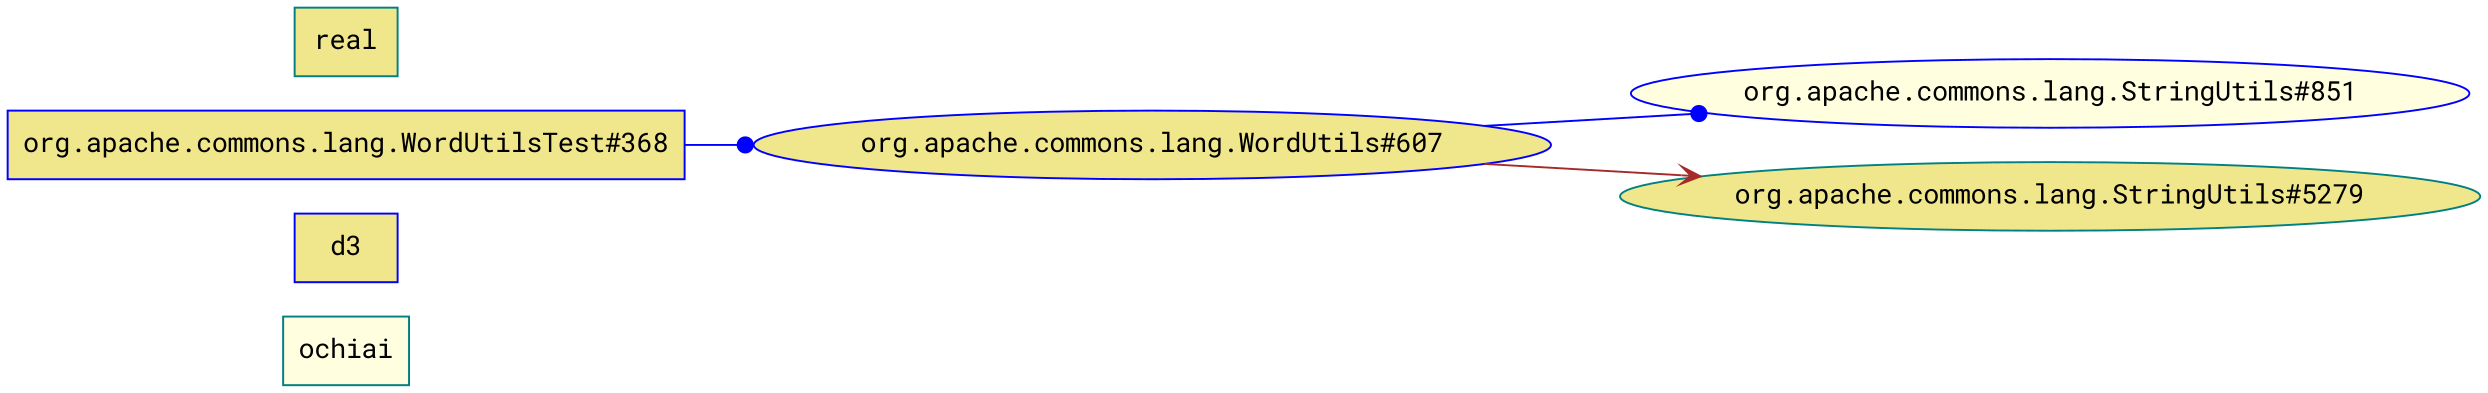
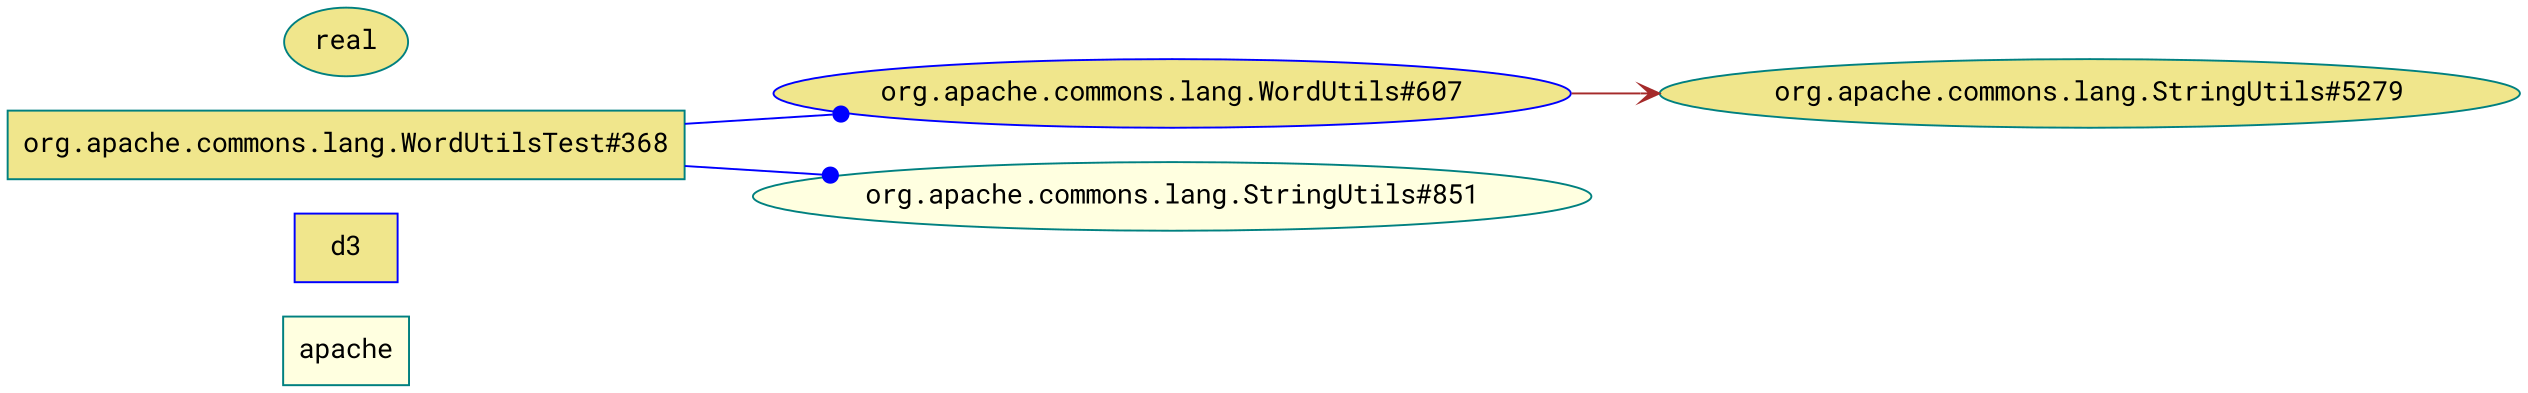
(346, 42) -> (346, 42)
(2050, 93) -> (1172, 196)
(1588, 120) -> (754, 170)
(346, 145) -> (346, 145)
(346, 351) -> (346, 351)
